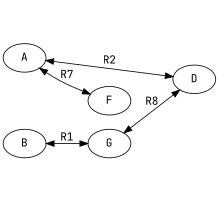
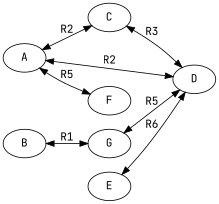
none -> (109, 17)
(67, 75) -> (67, 75)
(152, 102) -> (152, 102)
none -> (109, 186)
